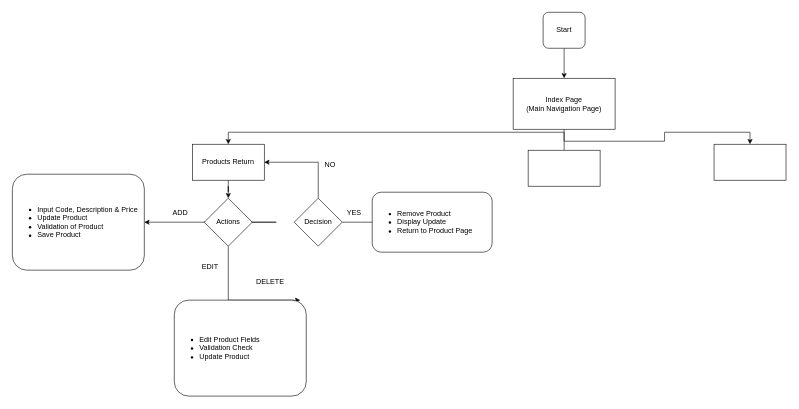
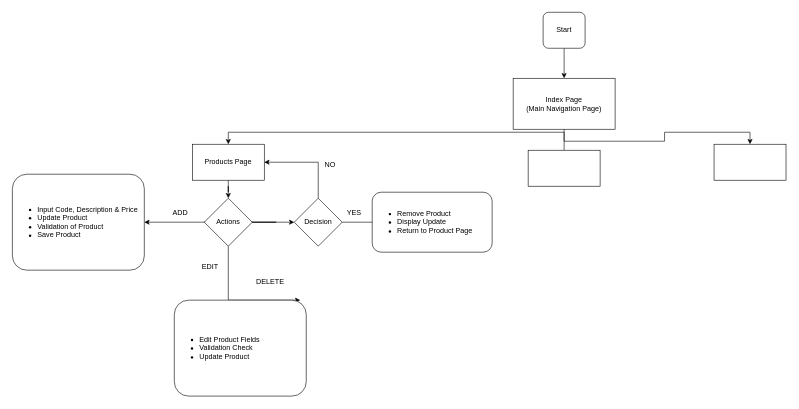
(228, 162) -> (228, 162)
none -> (288, 222)
